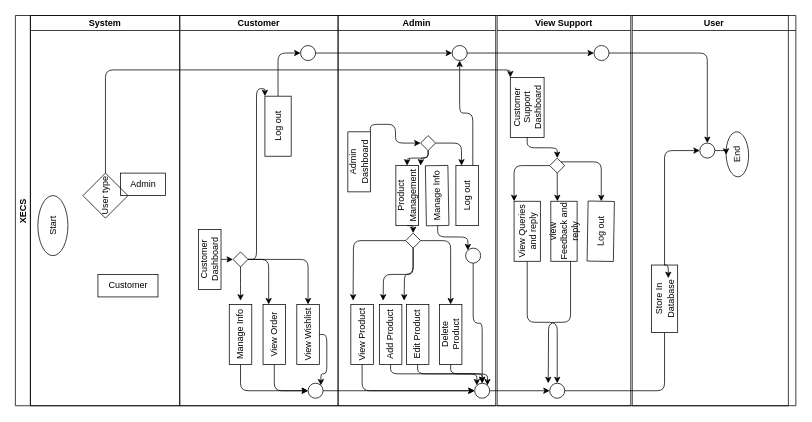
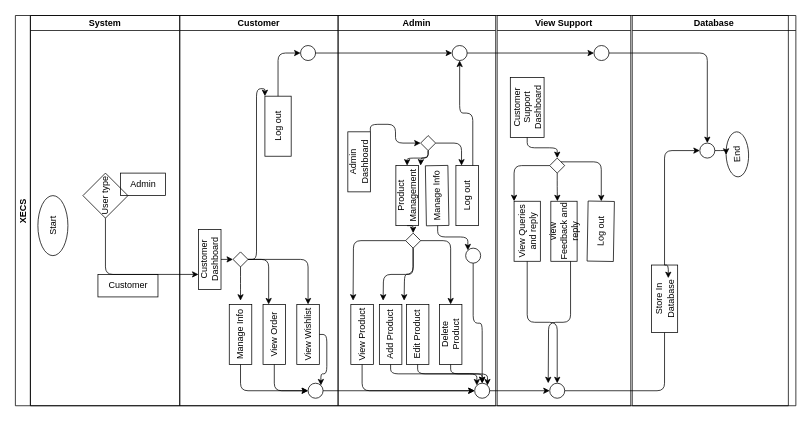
(713, 23) -> (713, 23)
(105, 120) -> none
none -> (105, 246)
